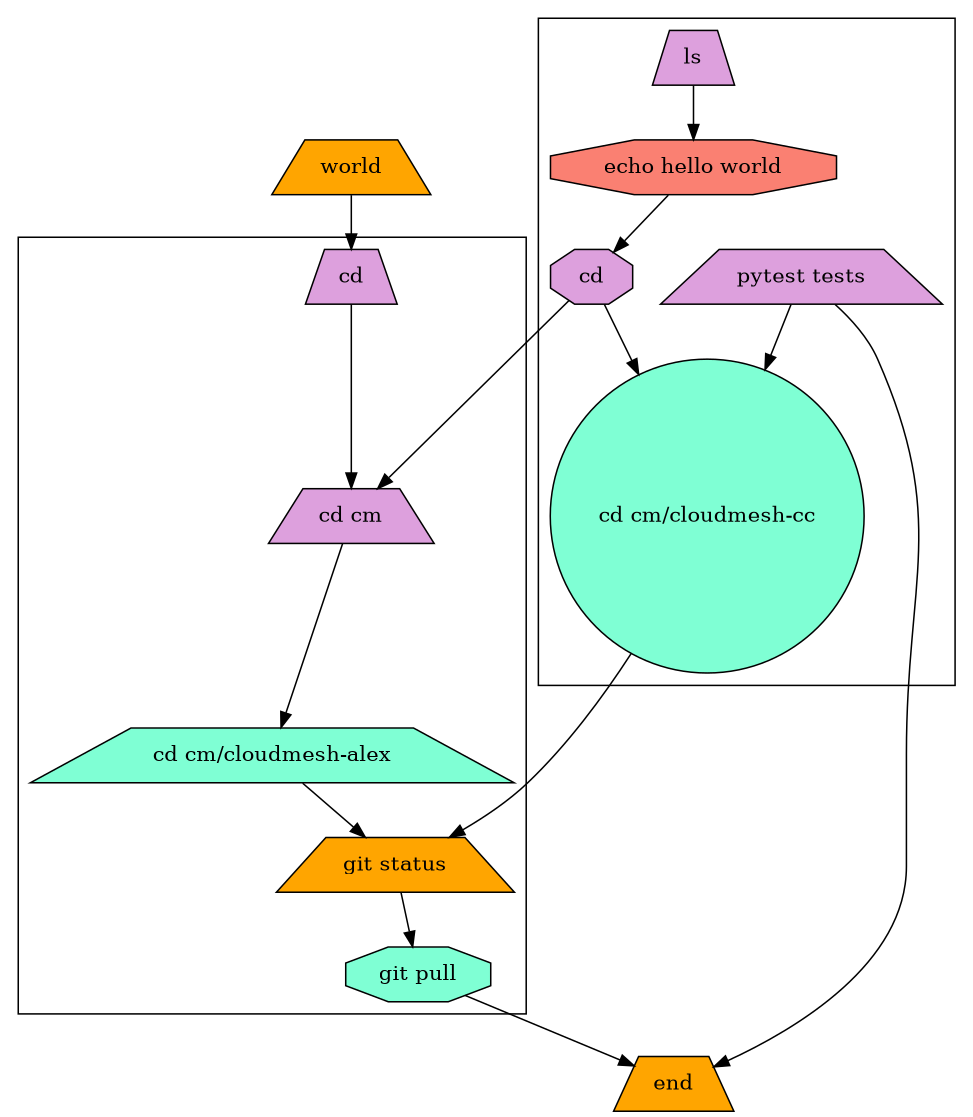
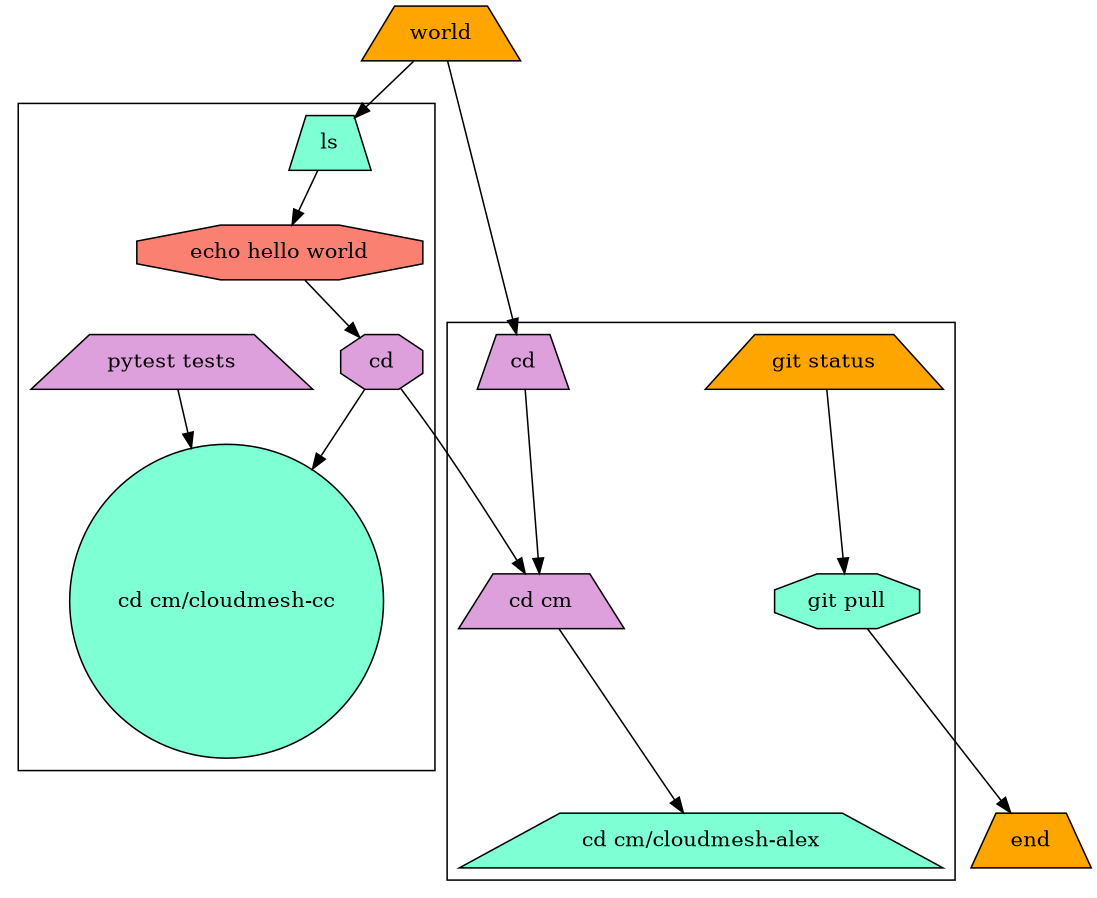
(694, 58) -> (330, 143)
none -> (390, 84)
(908, 714) -> none
(557, 752) -> none
(328, 805) -> none
